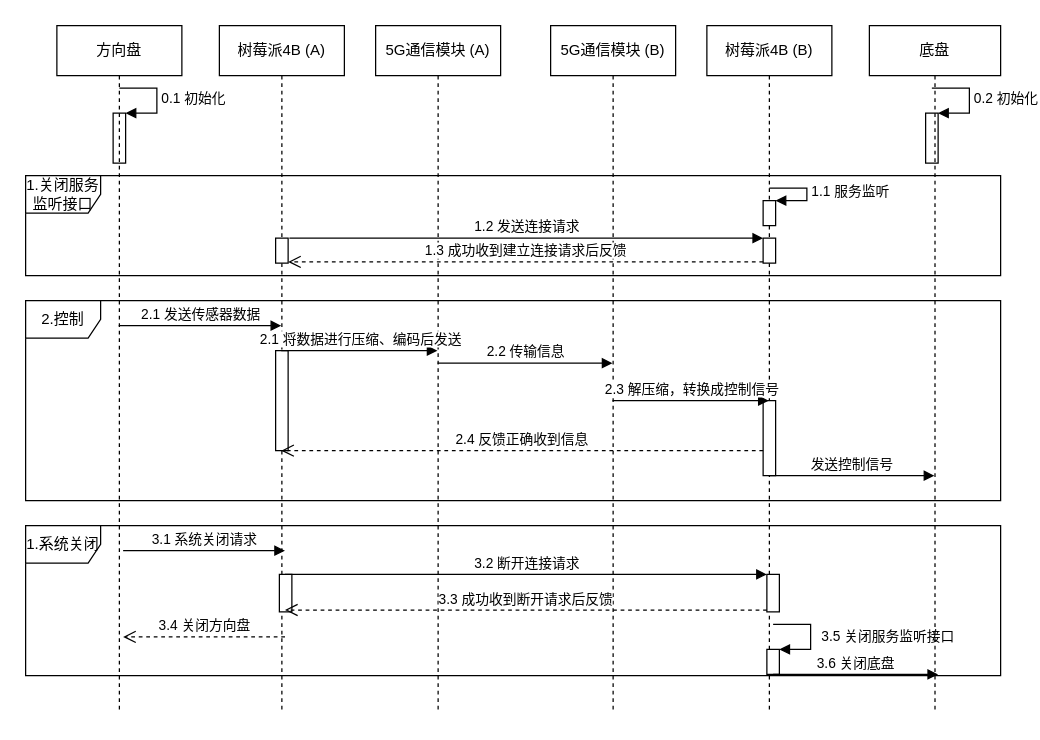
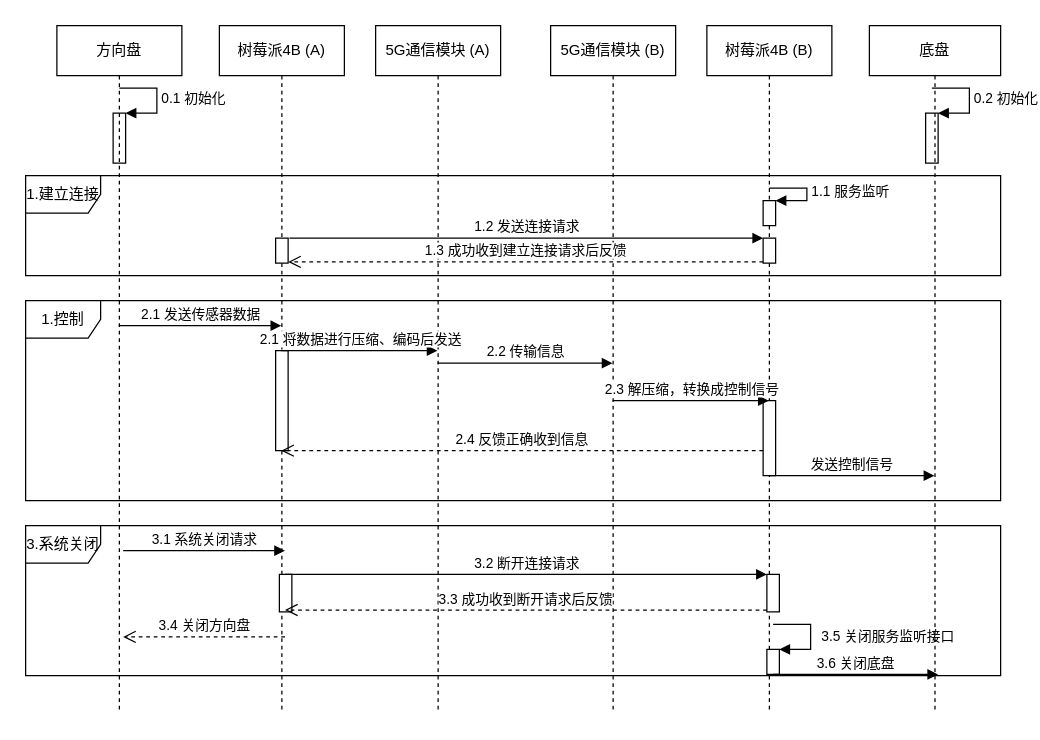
(63, 194) -> (63, 194)
(63, 319) -> (63, 319)
(63, 544) -> (63, 544)
